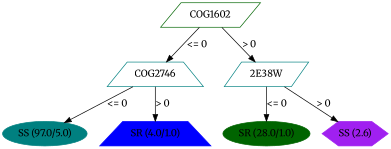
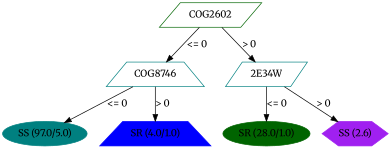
(211, 15) -> (211, 15)
(155, 74) -> (155, 74)
(266, 74) -> (266, 74)
